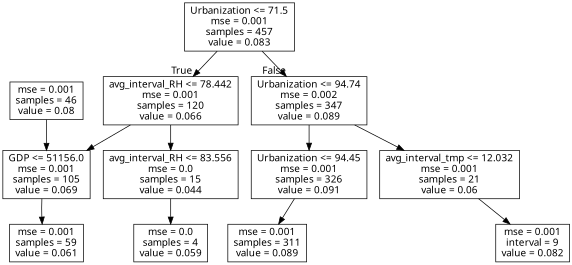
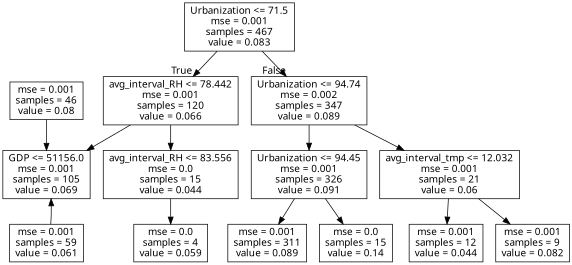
(240, 27) -> (240, 27)
(42, 208) -> (51, 215)
none -> (356, 243)
none -> (446, 243)
(533, 243) -> (533, 243)
